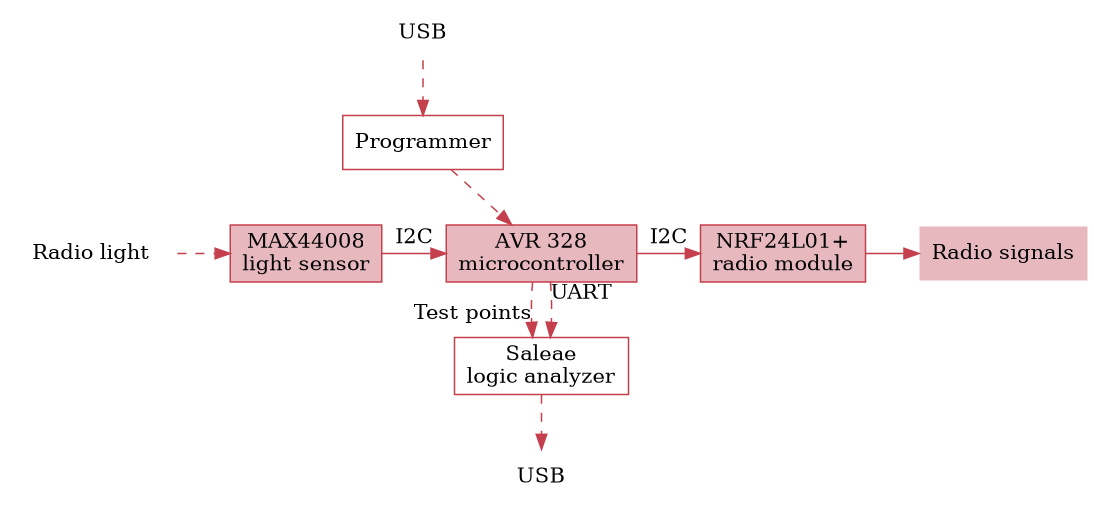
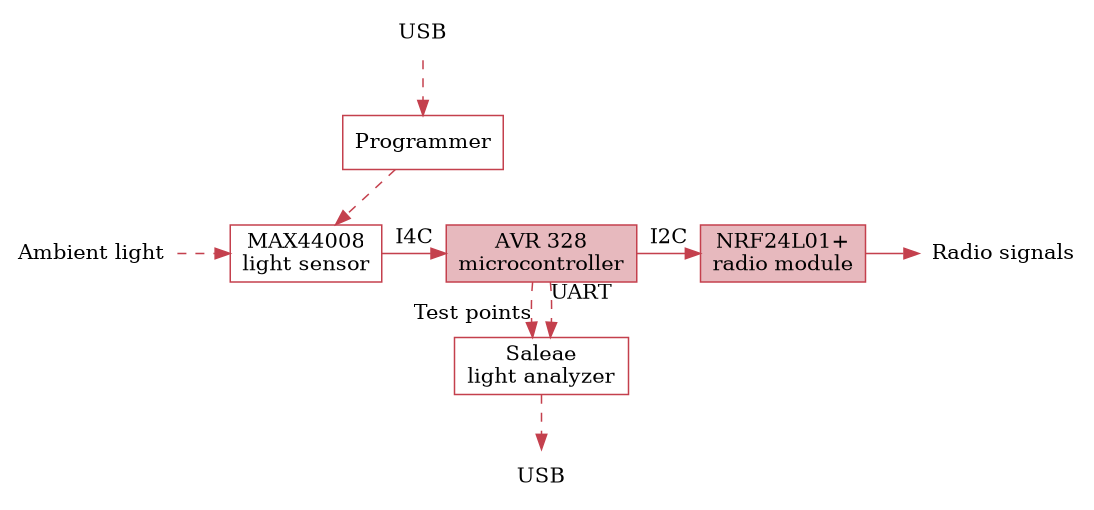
(476, 192) -> (371, 192)
(414, 238) -> (414, 238)
(92, 254) -> (92, 254)
(306, 254) -> (306, 254)
(1004, 254) -> (1004, 254)
(542, 366) -> (542, 366)
